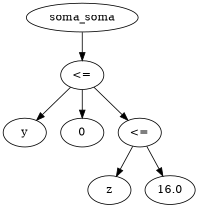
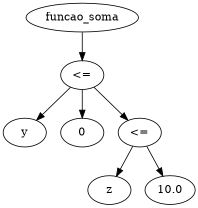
(82, 18) -> (82, 18)
(170, 190) -> (170, 190)
